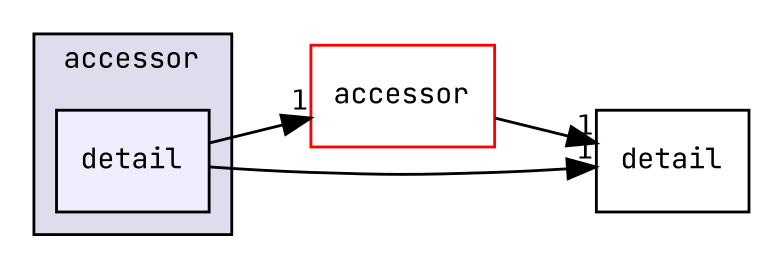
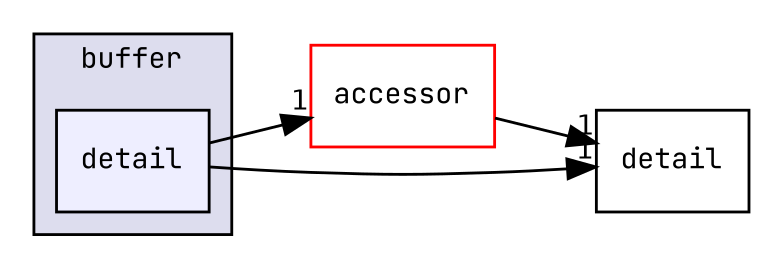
(133, 61) -> (133, 61)
